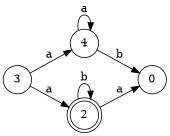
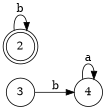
(49, 55) -> (56, 86)
(152, 80) -> none
(46, 95) -> none
